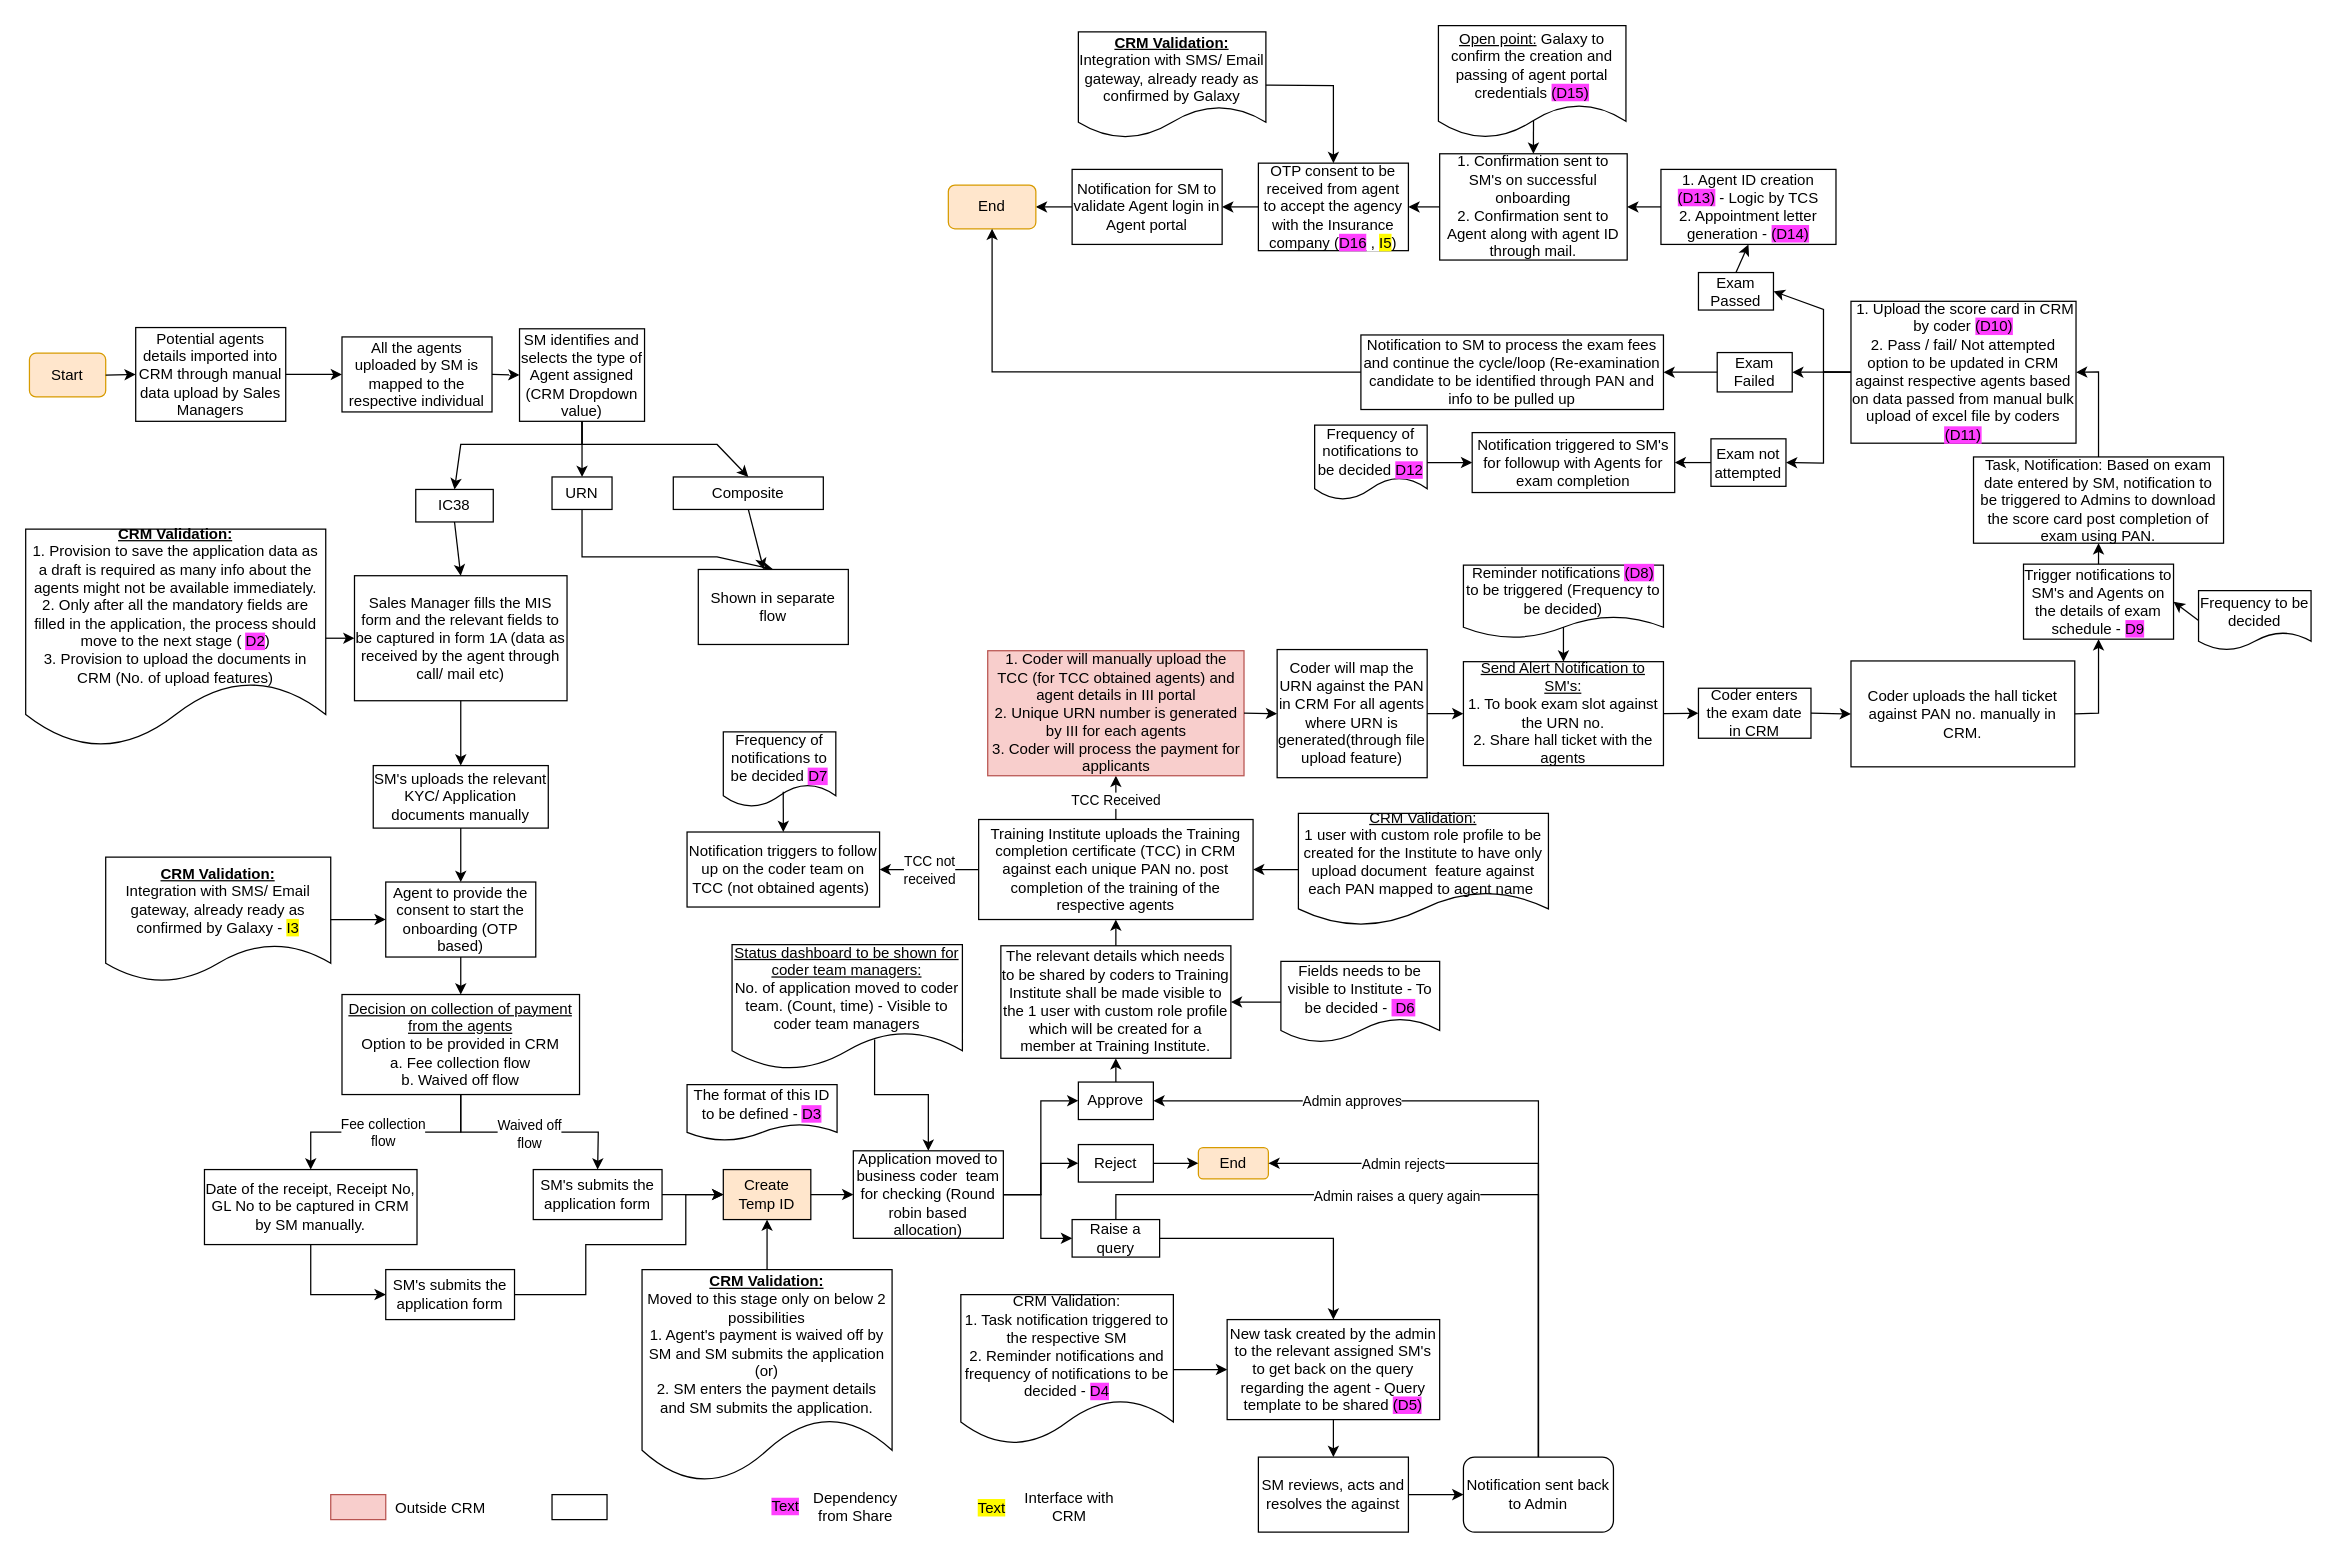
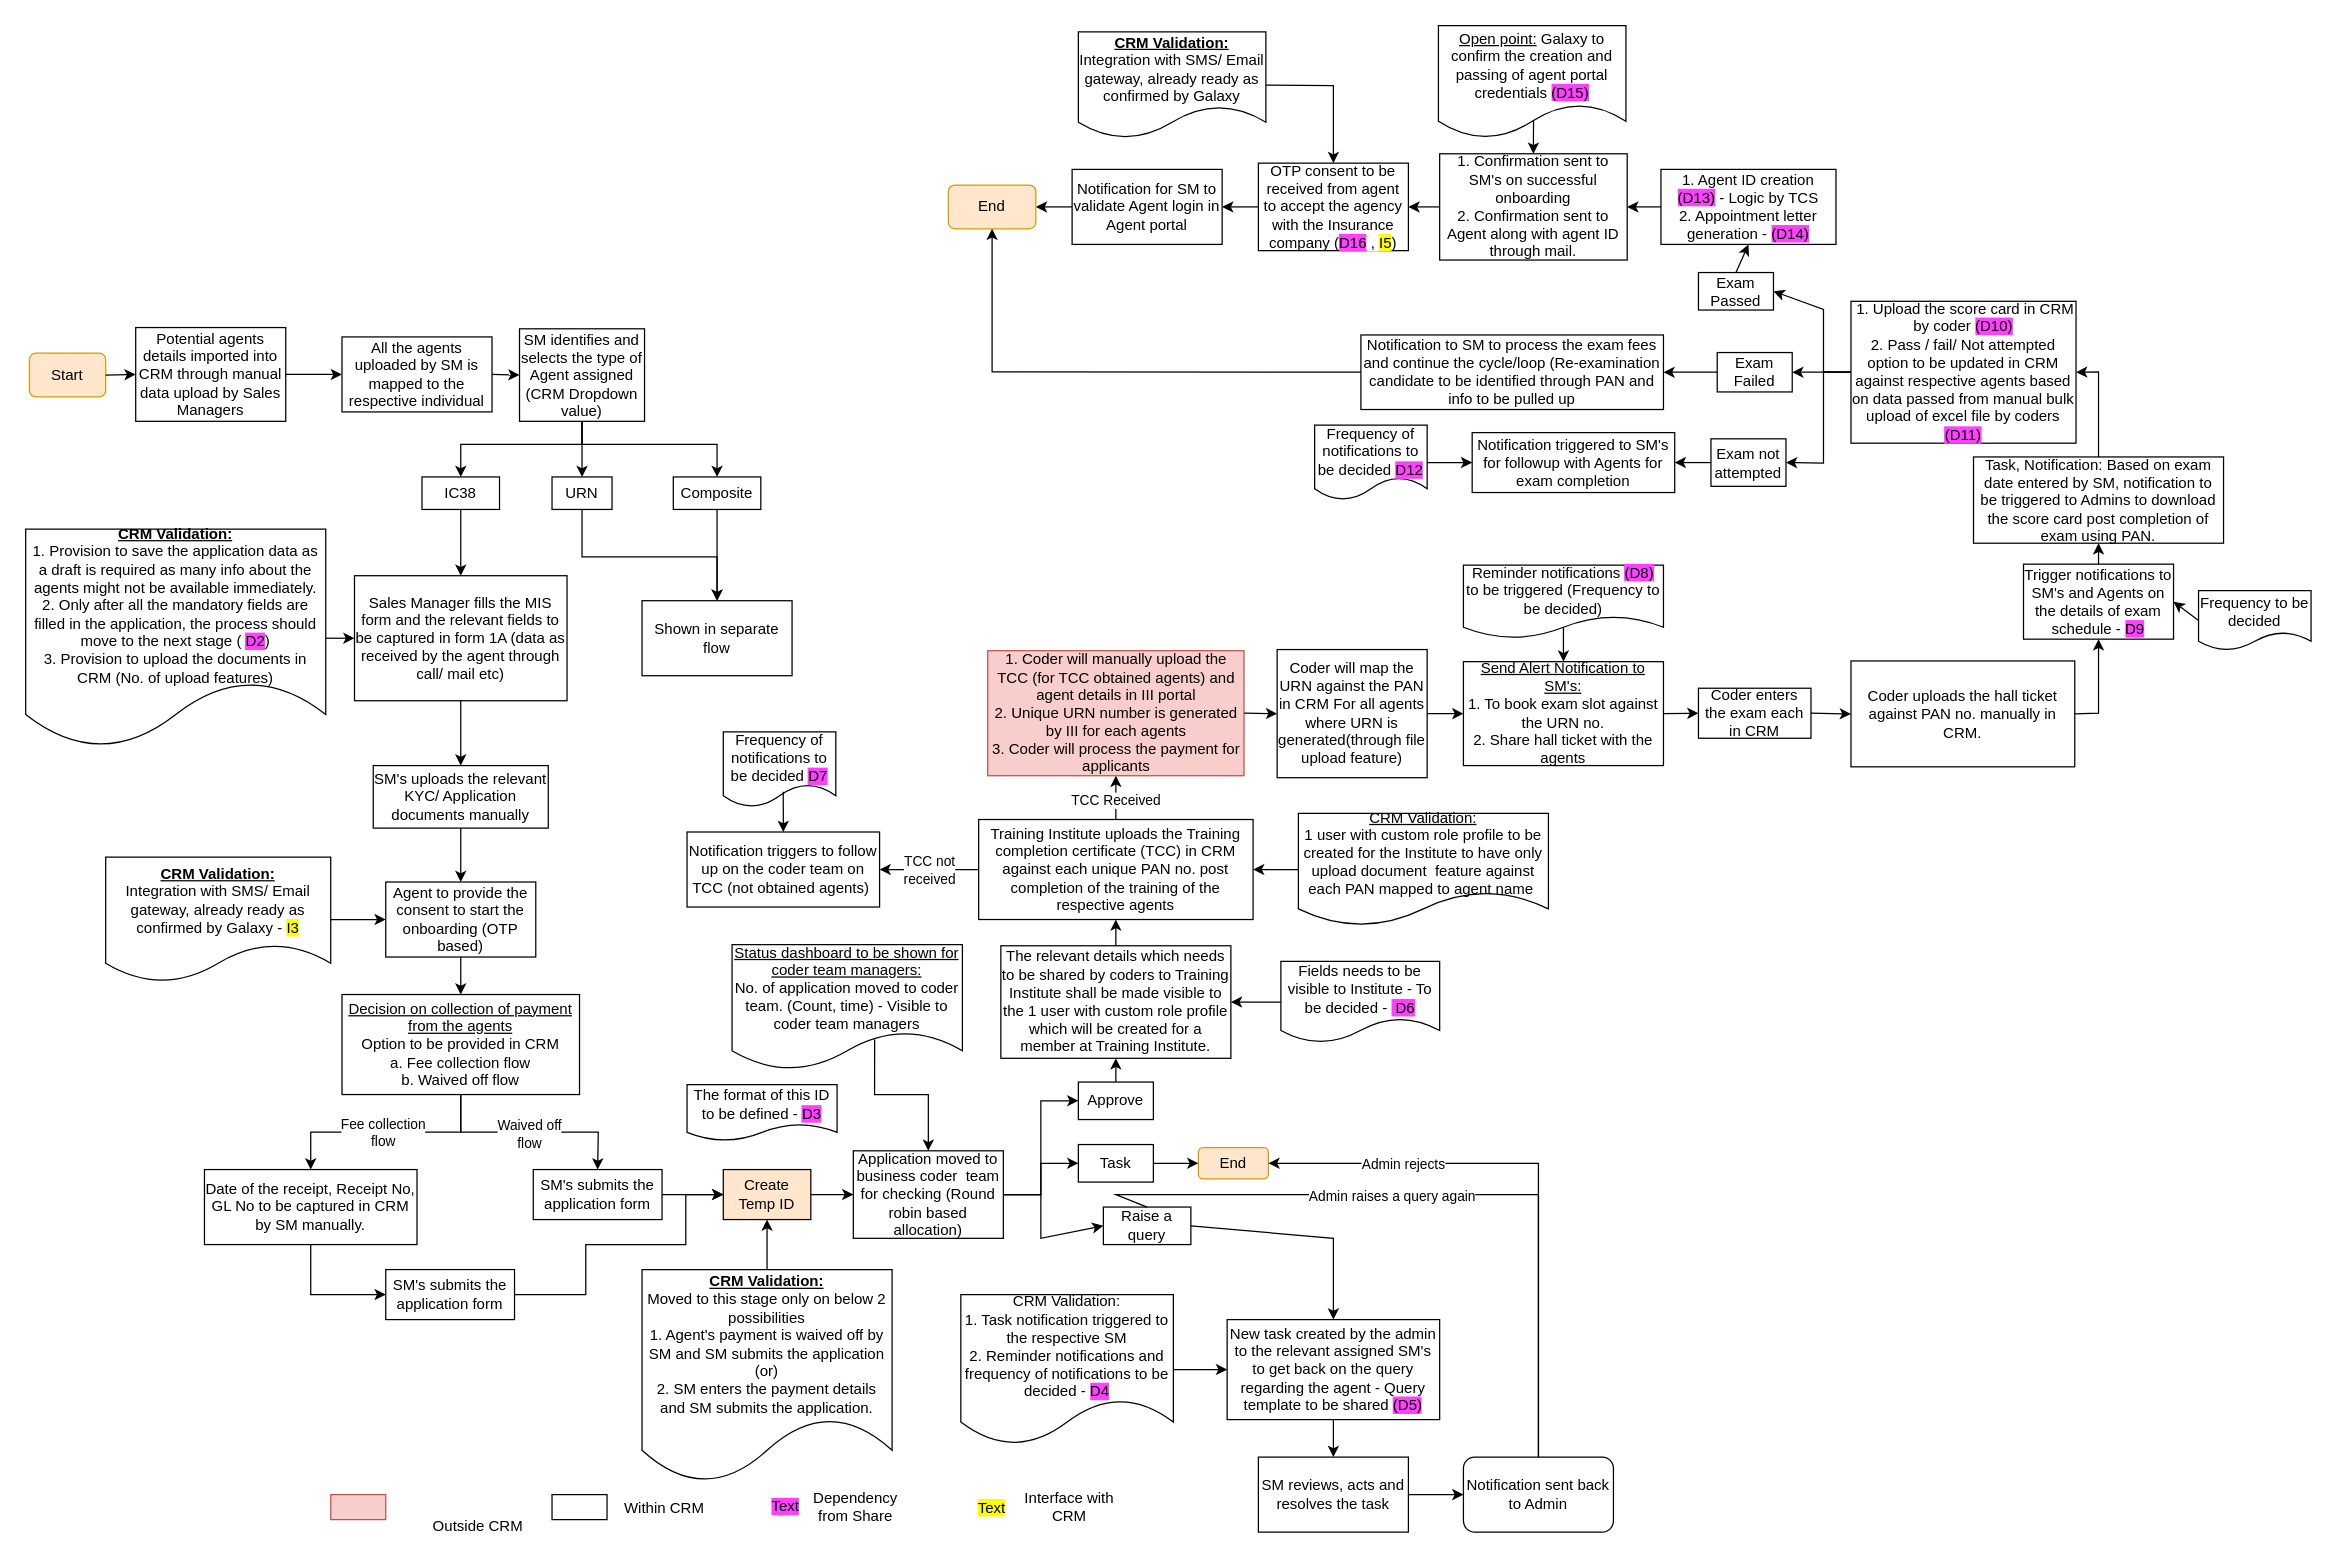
(748, 493) -> (717, 493)
(454, 506) -> (461, 493)
(773, 607) -> (717, 638)
(1754, 713) -> (1754, 713)
(1379, 1101) -> none
(1116, 1163) -> (1116, 1163)
(1116, 1238) -> (1147, 1226)
(1333, 1494) -> (1333, 1494)
(441, 1508) -> (478, 1527)
none -> (664, 1508)
